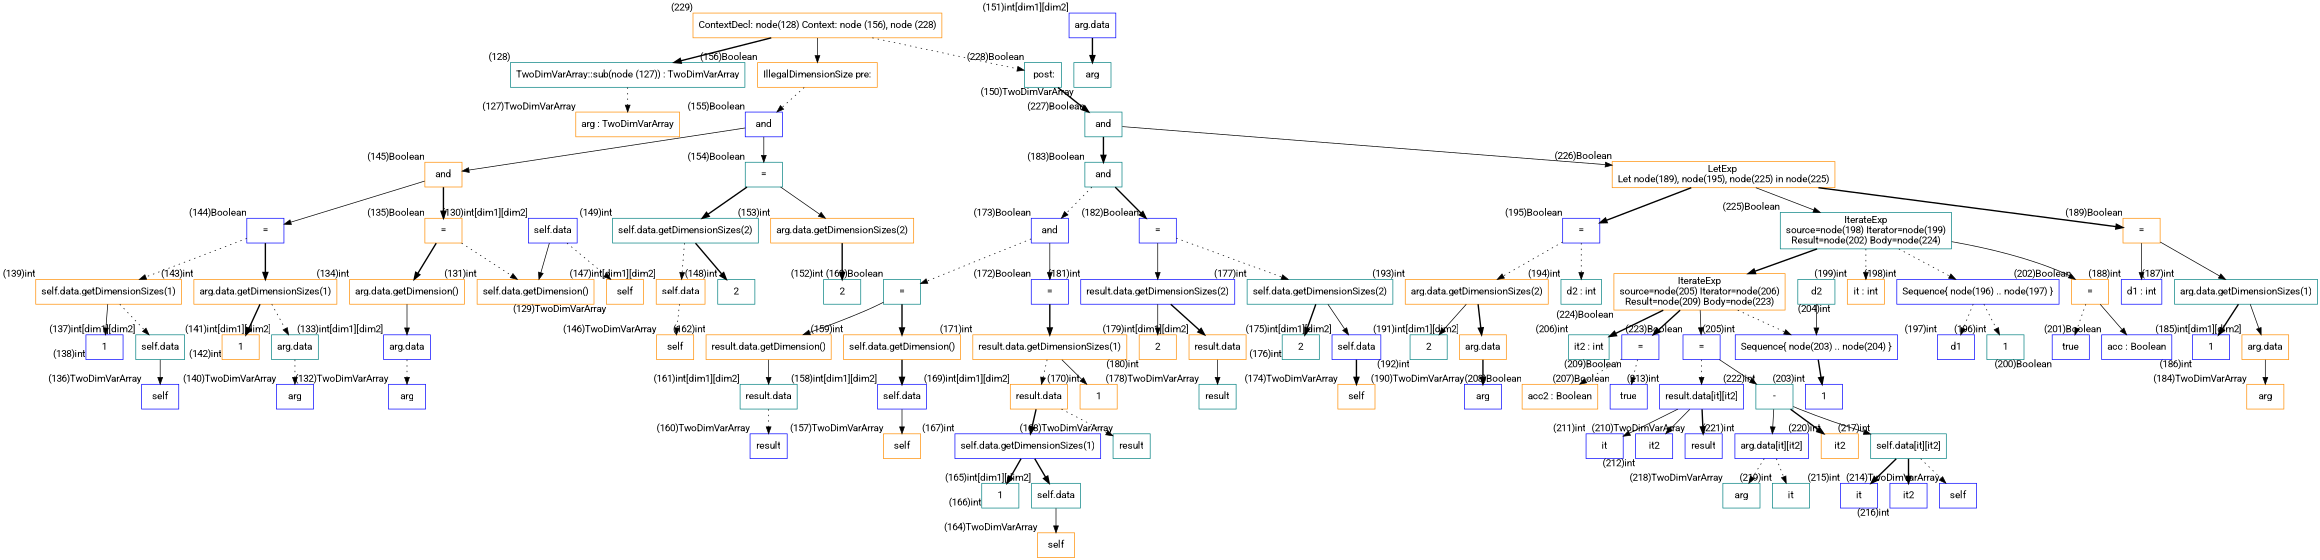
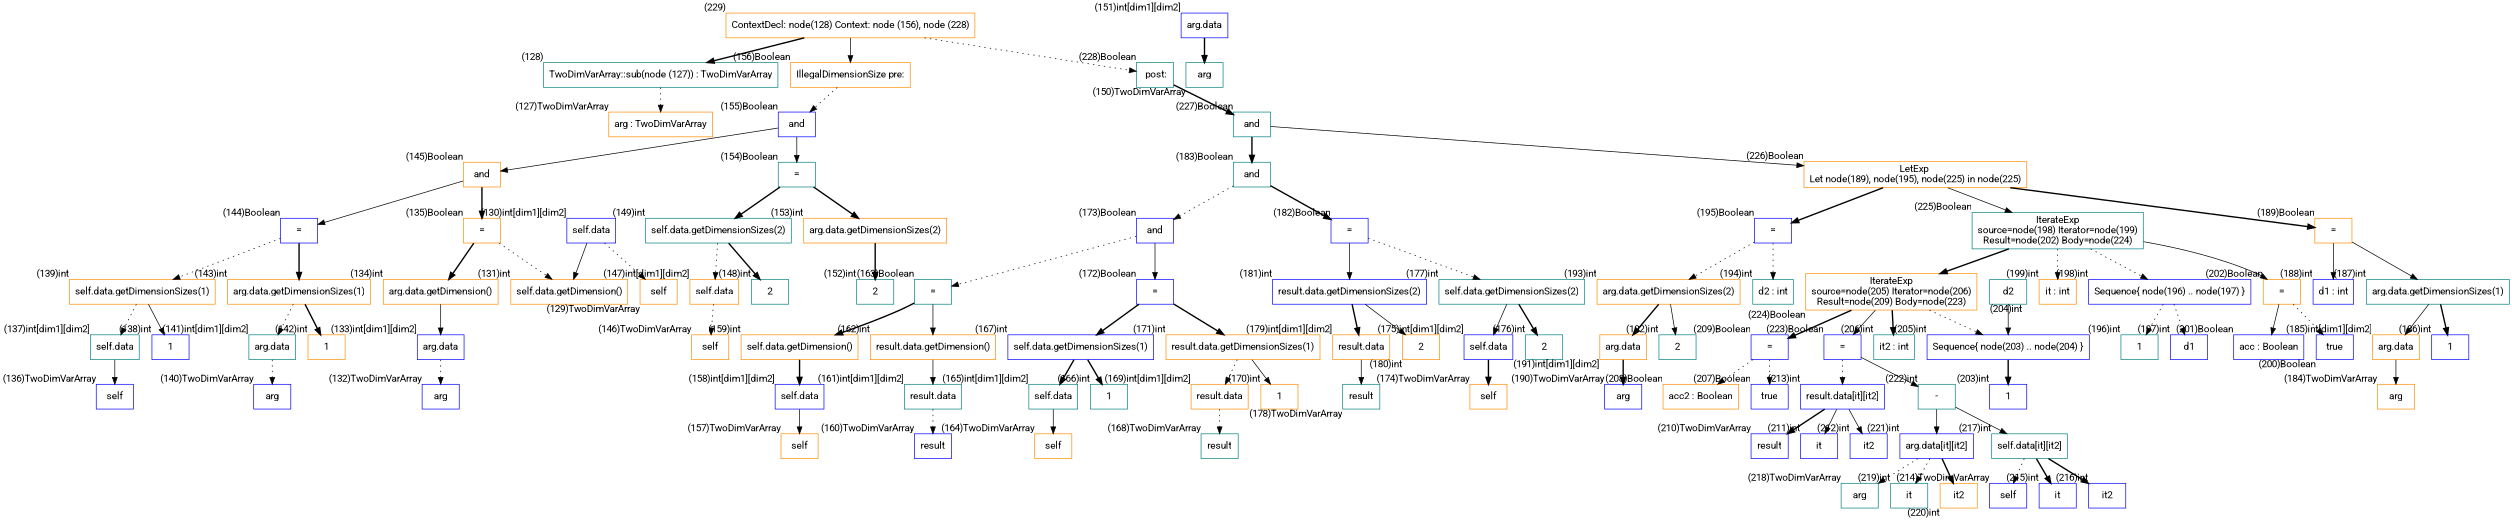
(800, 201) -> (833, 201)
(1034, 418) -> (1121, 317)
(1804, 419) -> (1946, 468)
